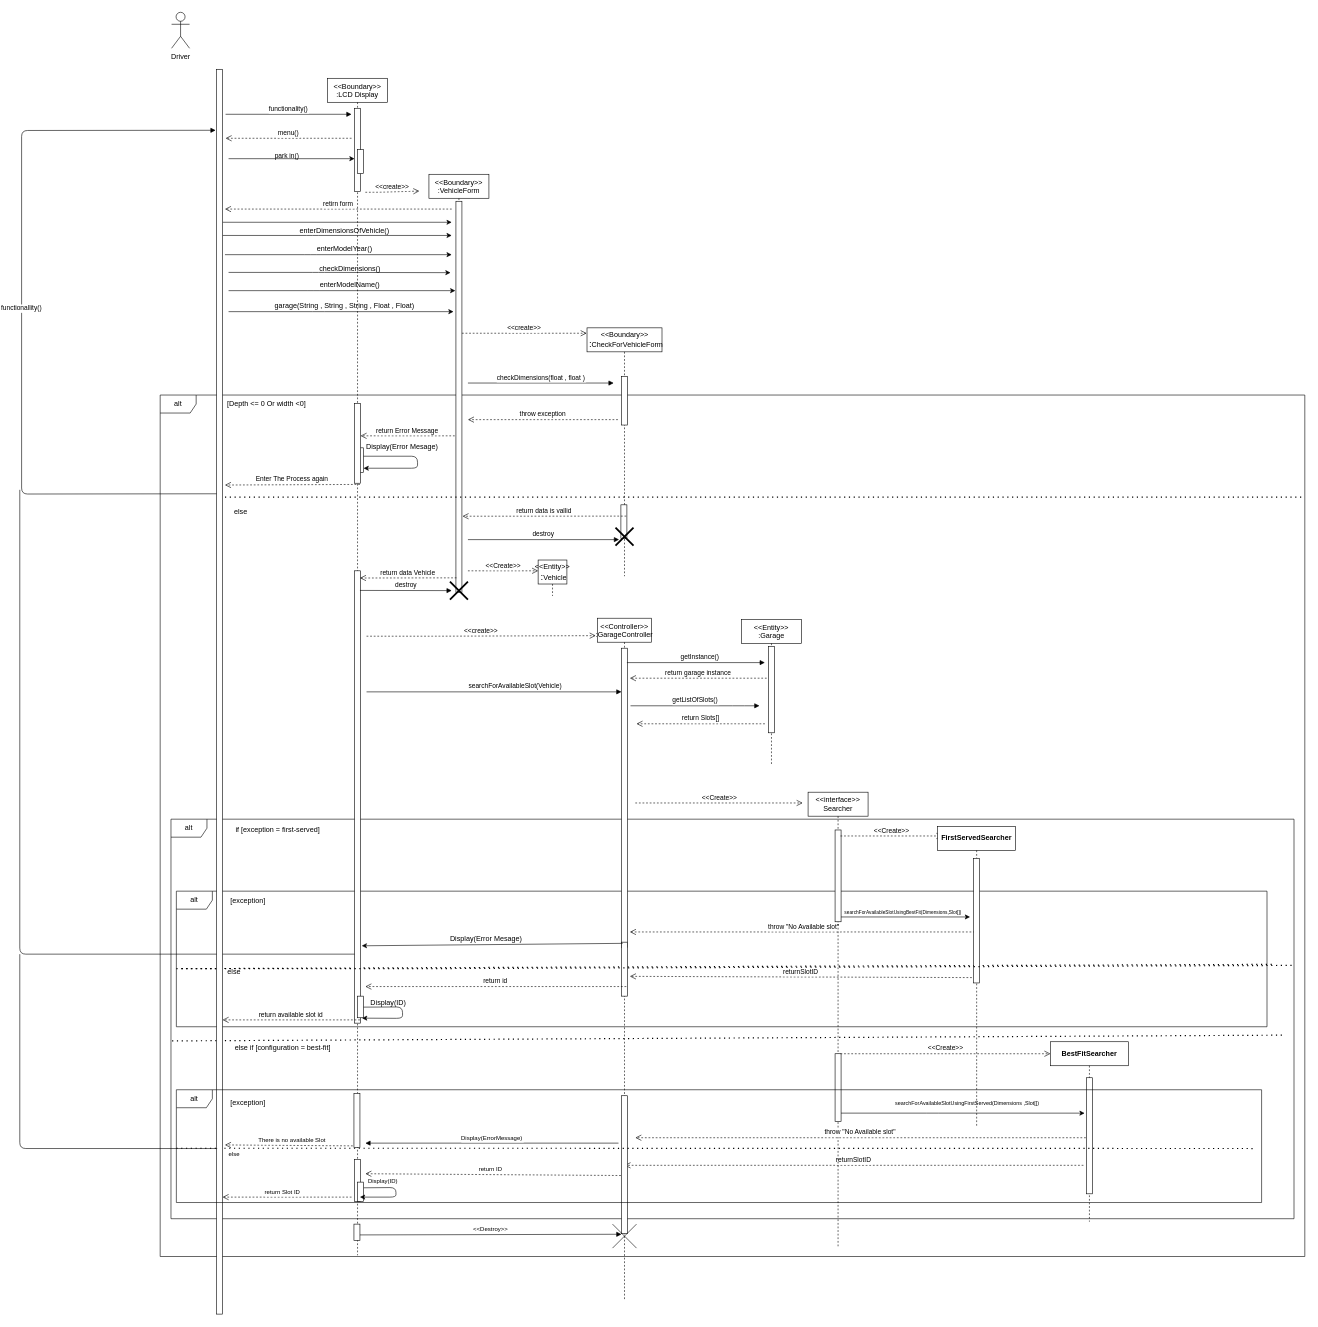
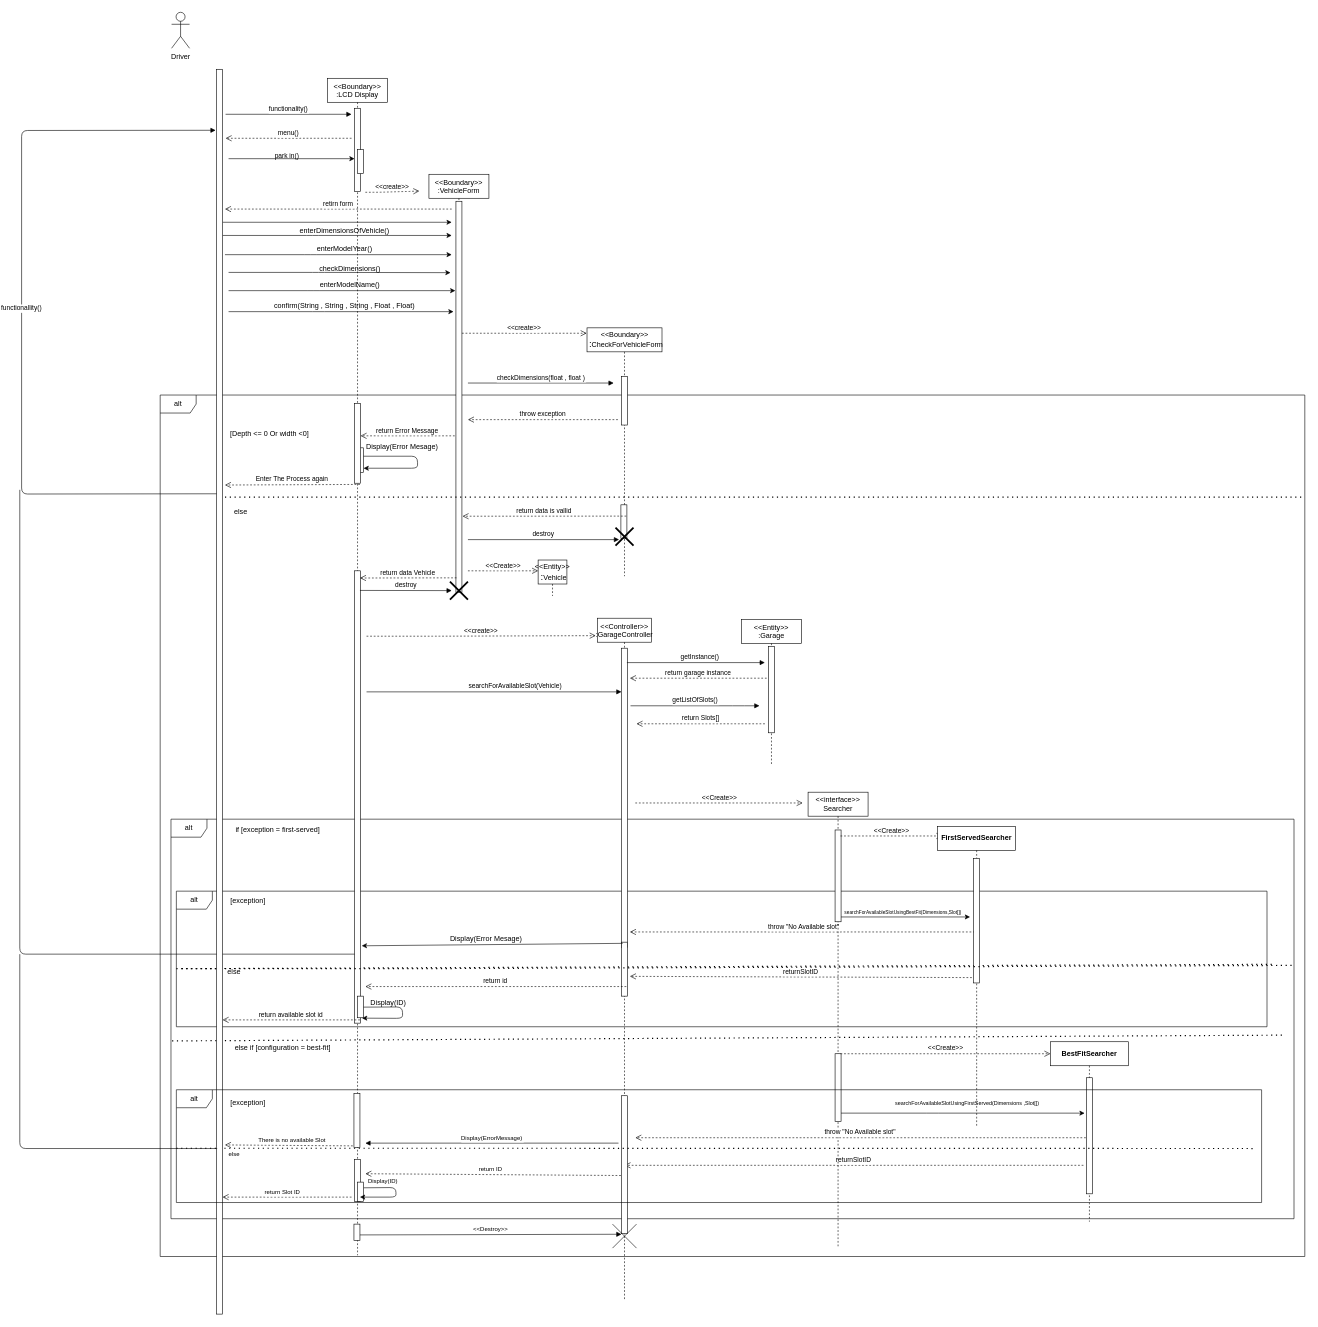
(344, 306) -> (344, 306)
(266, 404) -> (269, 434)
